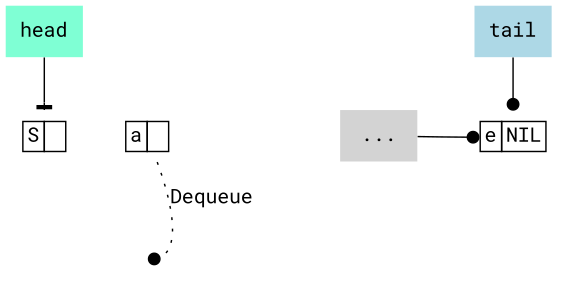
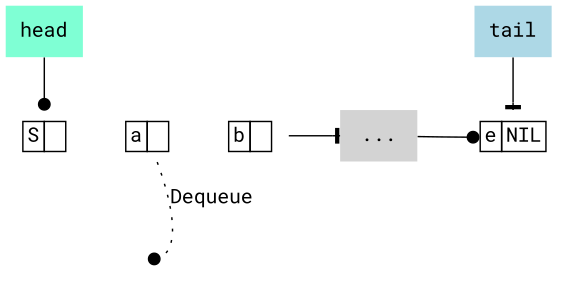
(44, 80) -> (44, 80)
(513, 80) -> (513, 80)
none -> (250, 136)
